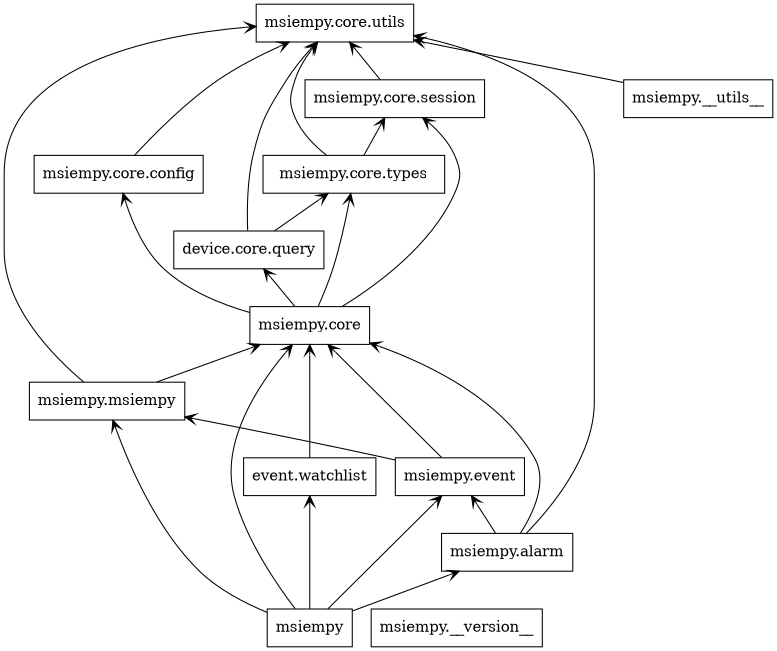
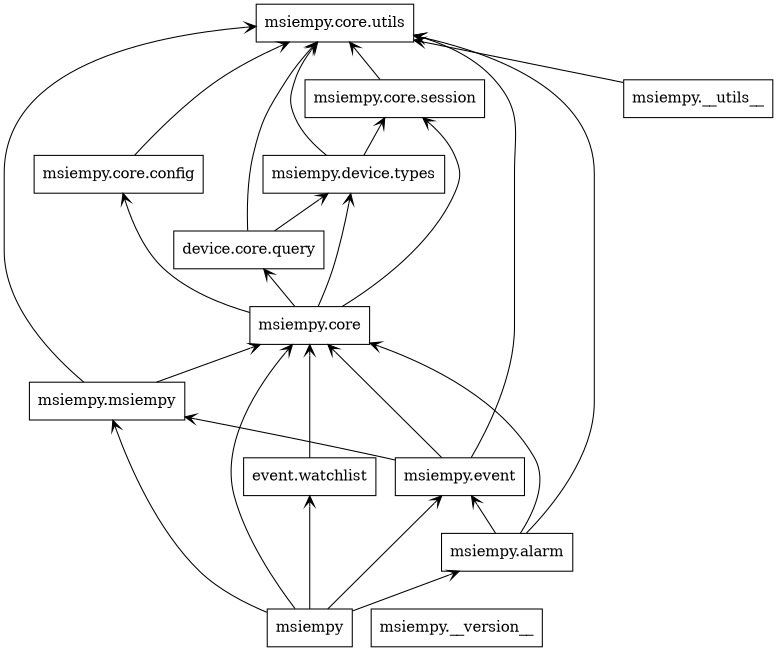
(354, 174) -> (354, 174)
none -> (514, 229)
